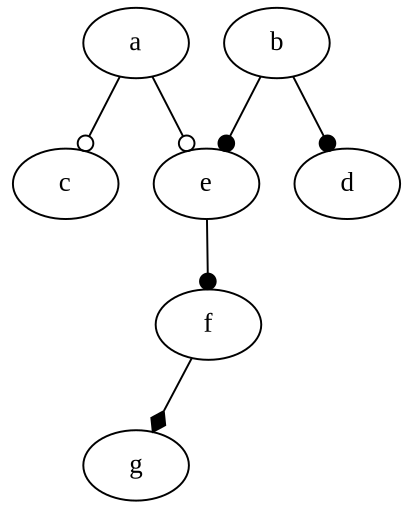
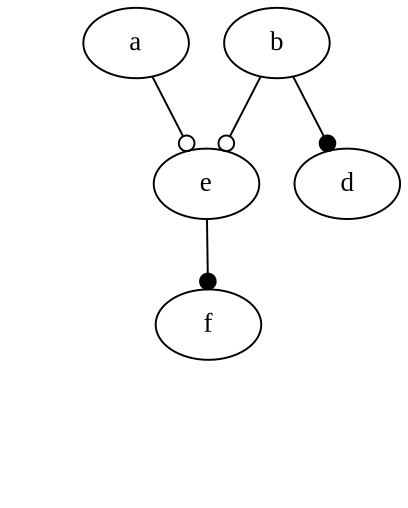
(245, 106) -> (245, 106)
(66, 184) -> none
(136, 465) -> none
